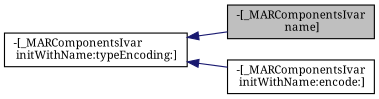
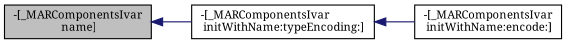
(213, 34) -> (177, 22)
